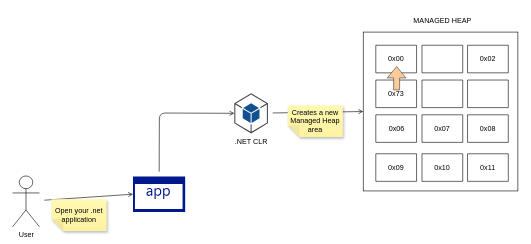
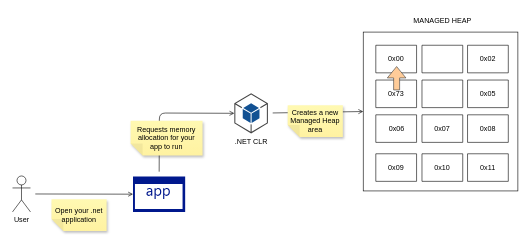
none -> (488, 94)
none -> (167, 138)
(26, 202) -> (21, 194)
